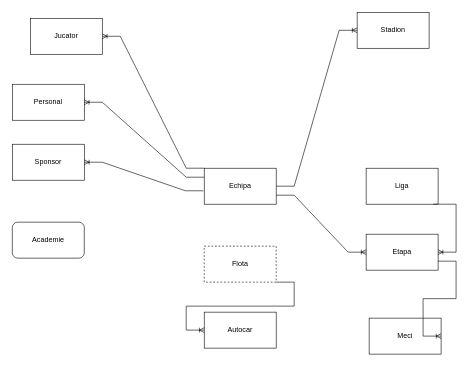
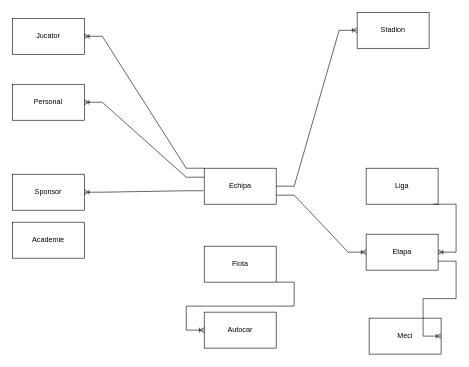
(66, 36) -> (48, 36)
(48, 162) -> (48, 192)
(48, 240) -> (48, 240)
(240, 264) -> (240, 264)
